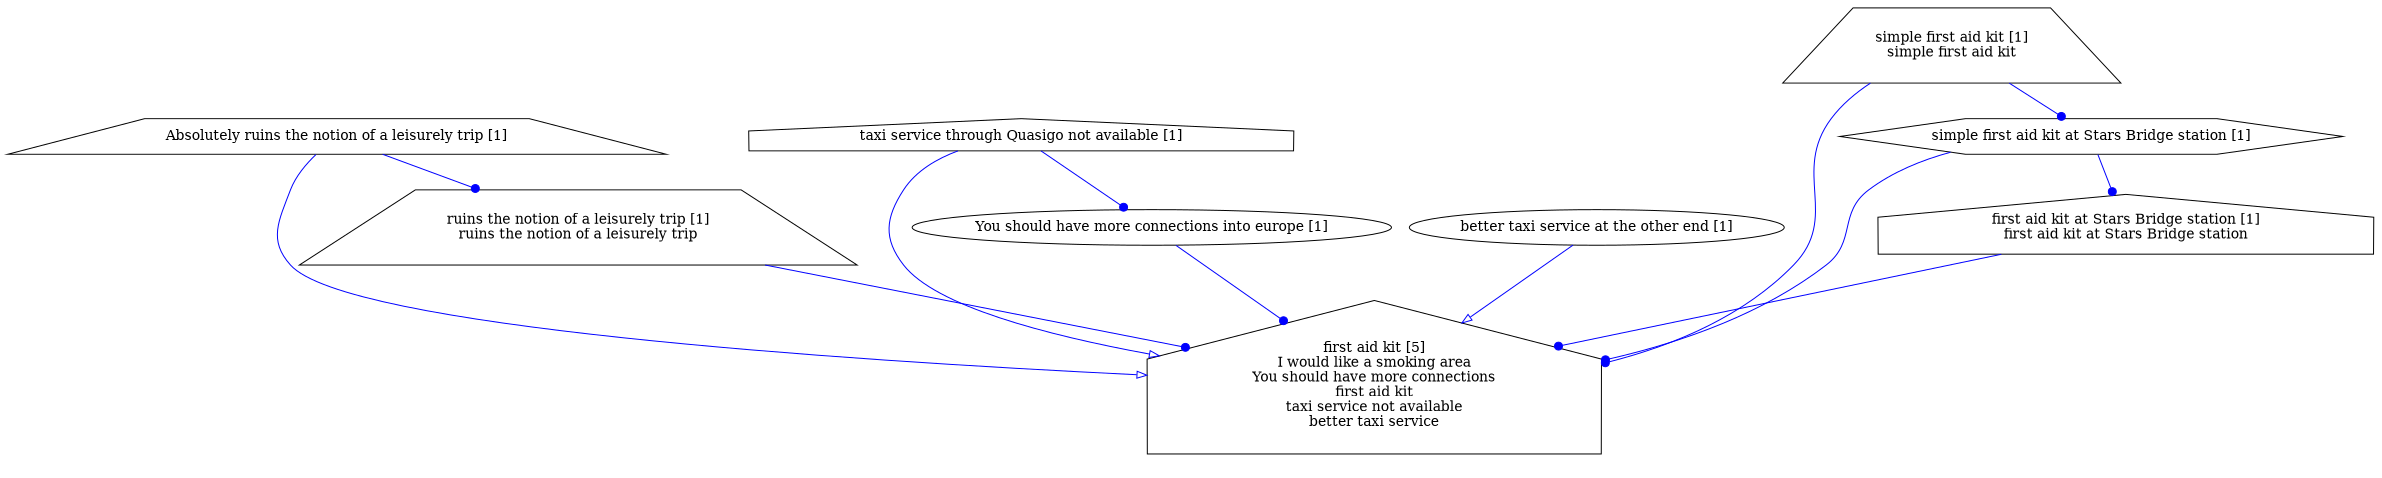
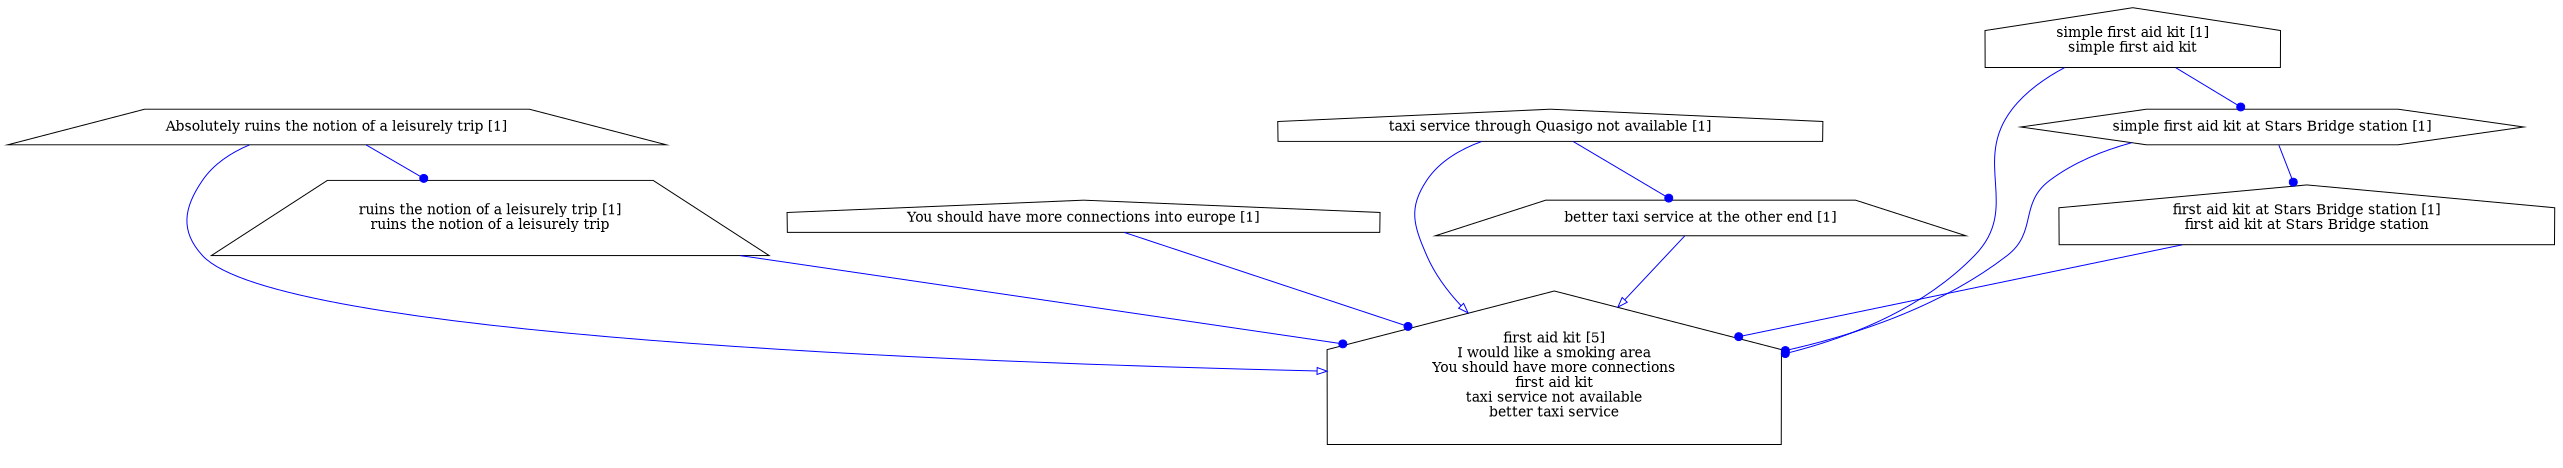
(1952, 45) -> (2133, 41)
(1081, 178) -> (1619, 169)
(1152, 227) -> (1084, 218)
(1597, 227) -> (1701, 218)
